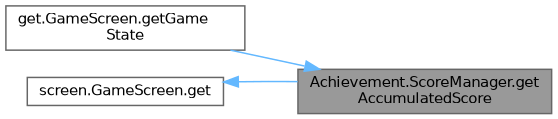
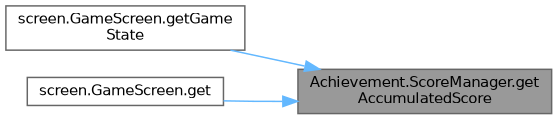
(125, 28) -> (125, 28)
(268, 82) -> (253, 101)
